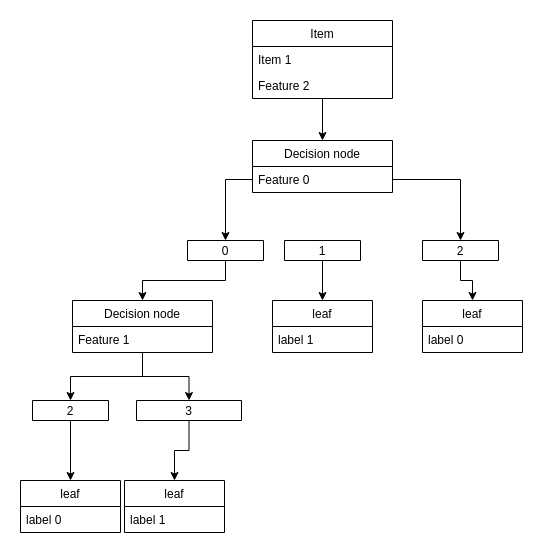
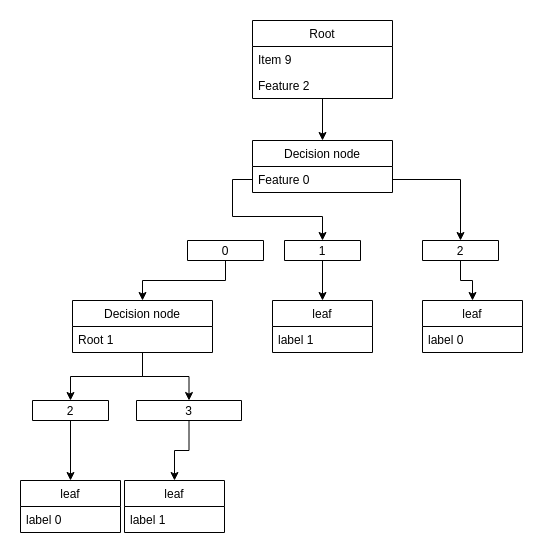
(322, 34) -> (322, 34)
(277, 60) -> (277, 60)
(226, 202) -> (267, 217)
(107, 340) -> (97, 340)
